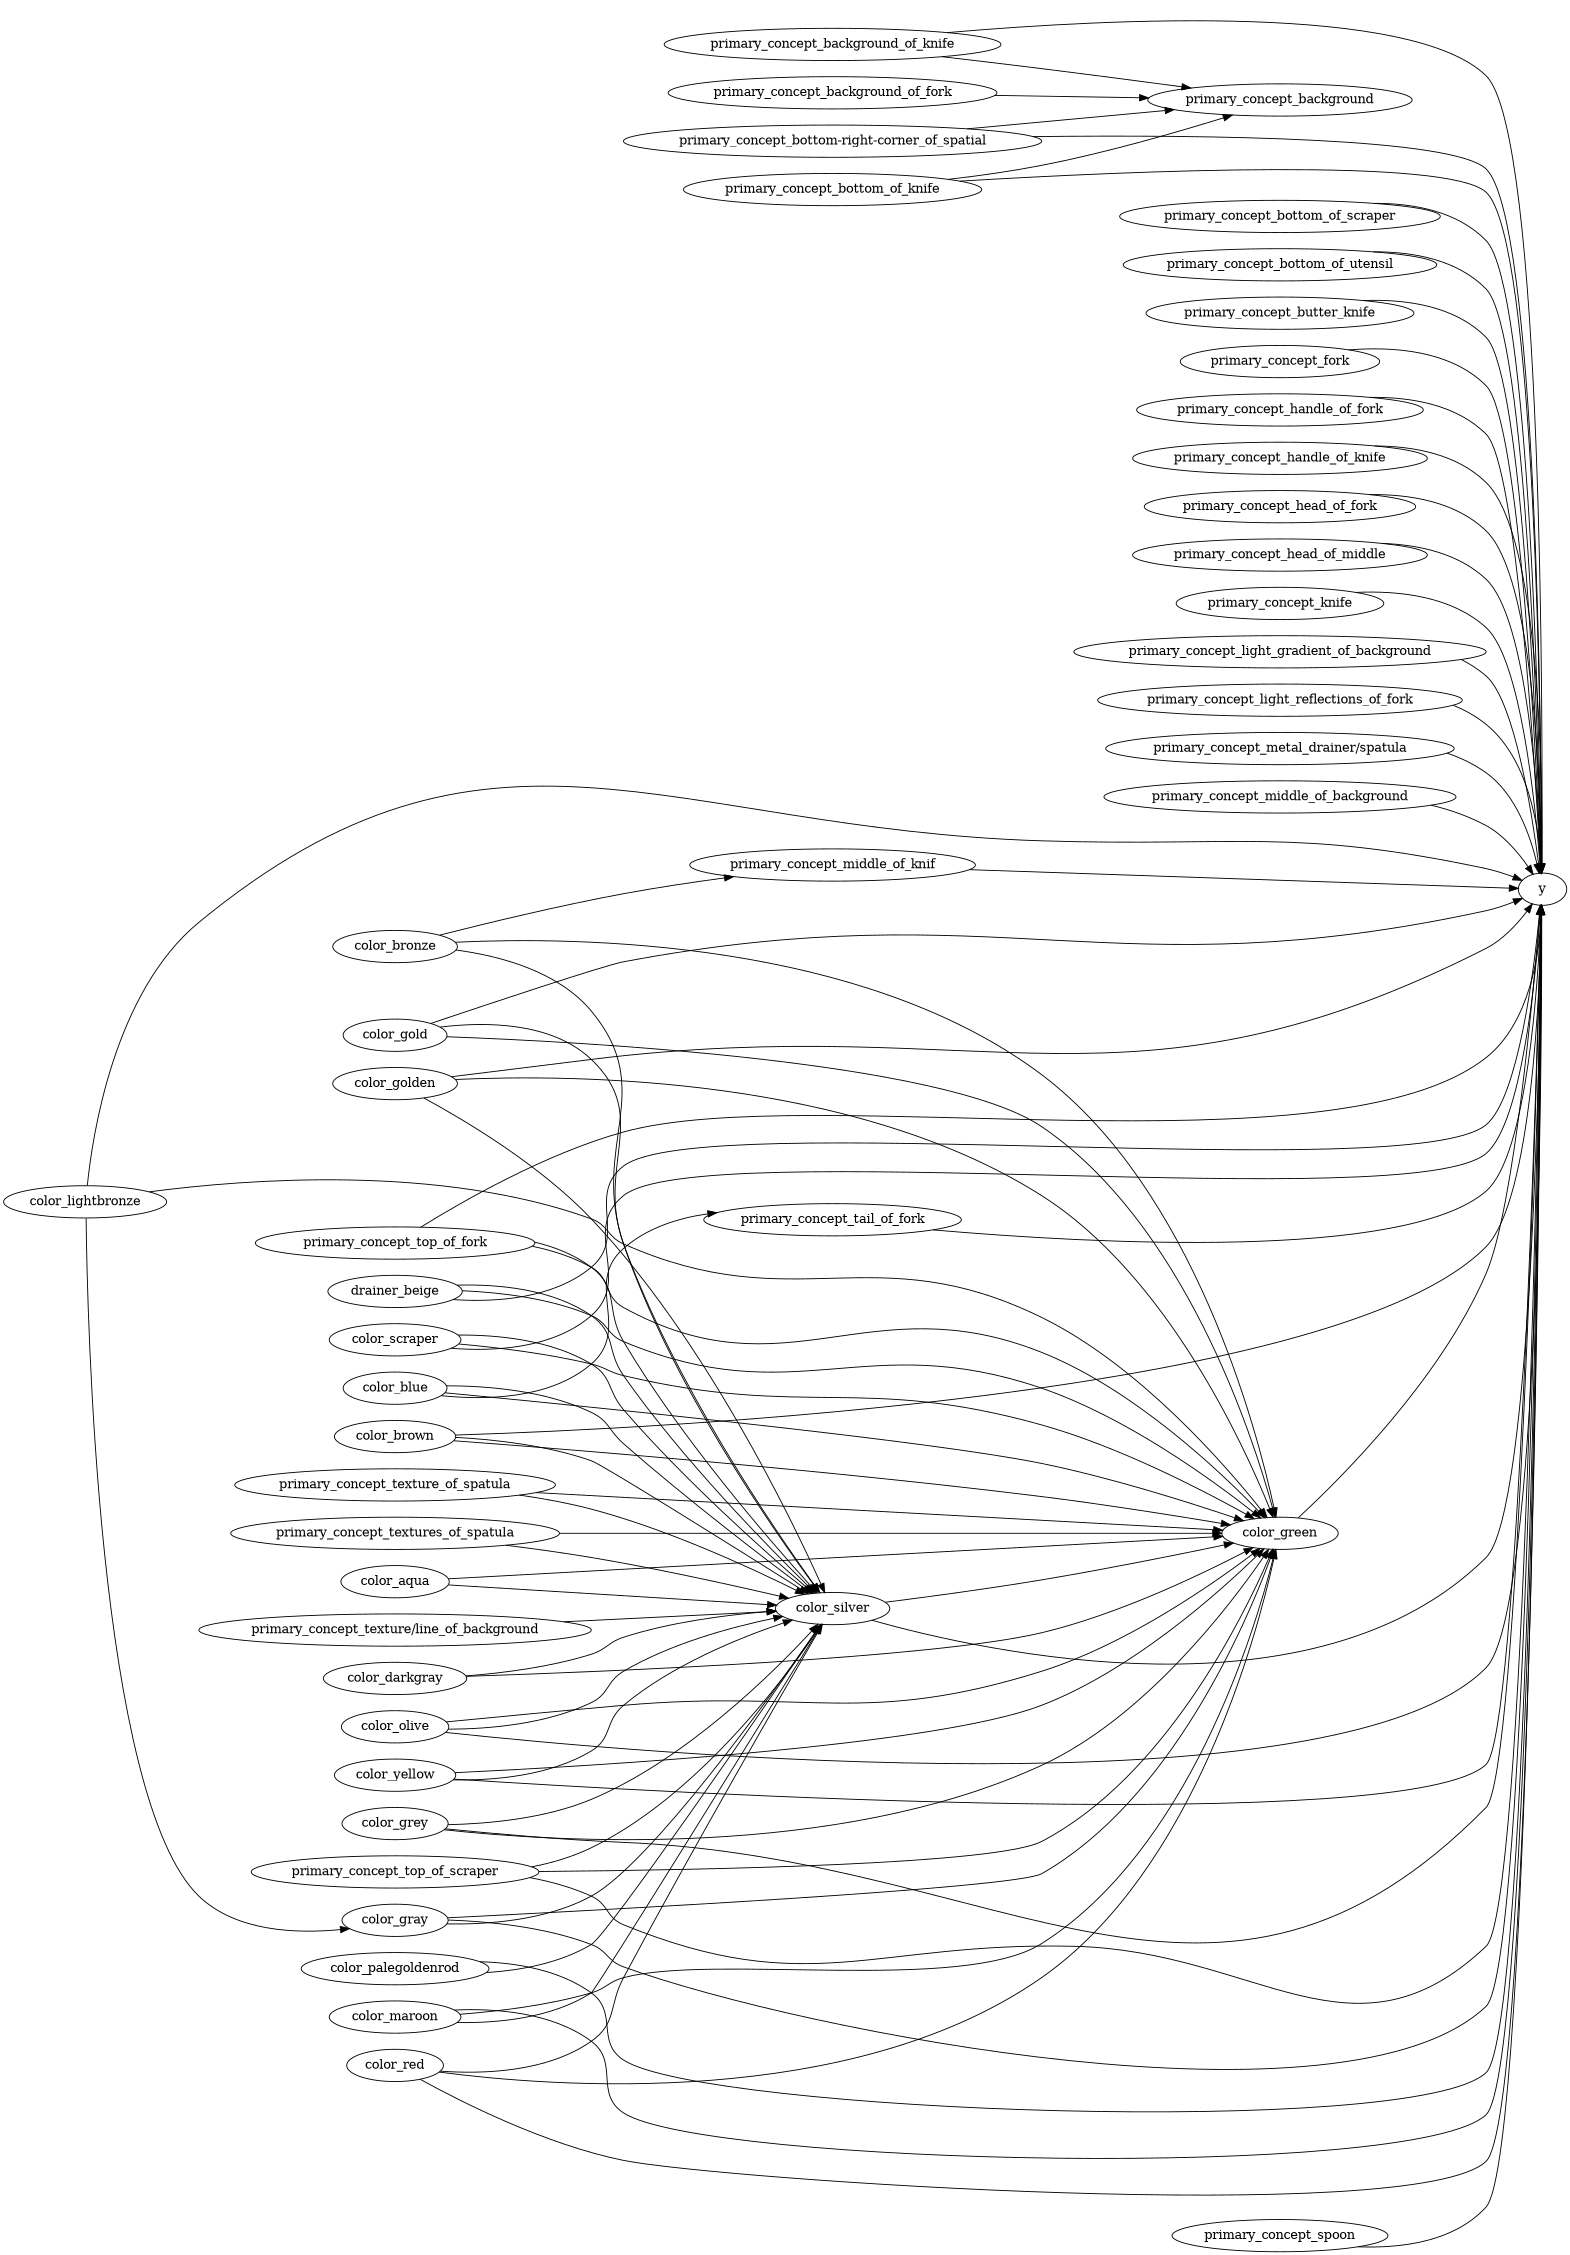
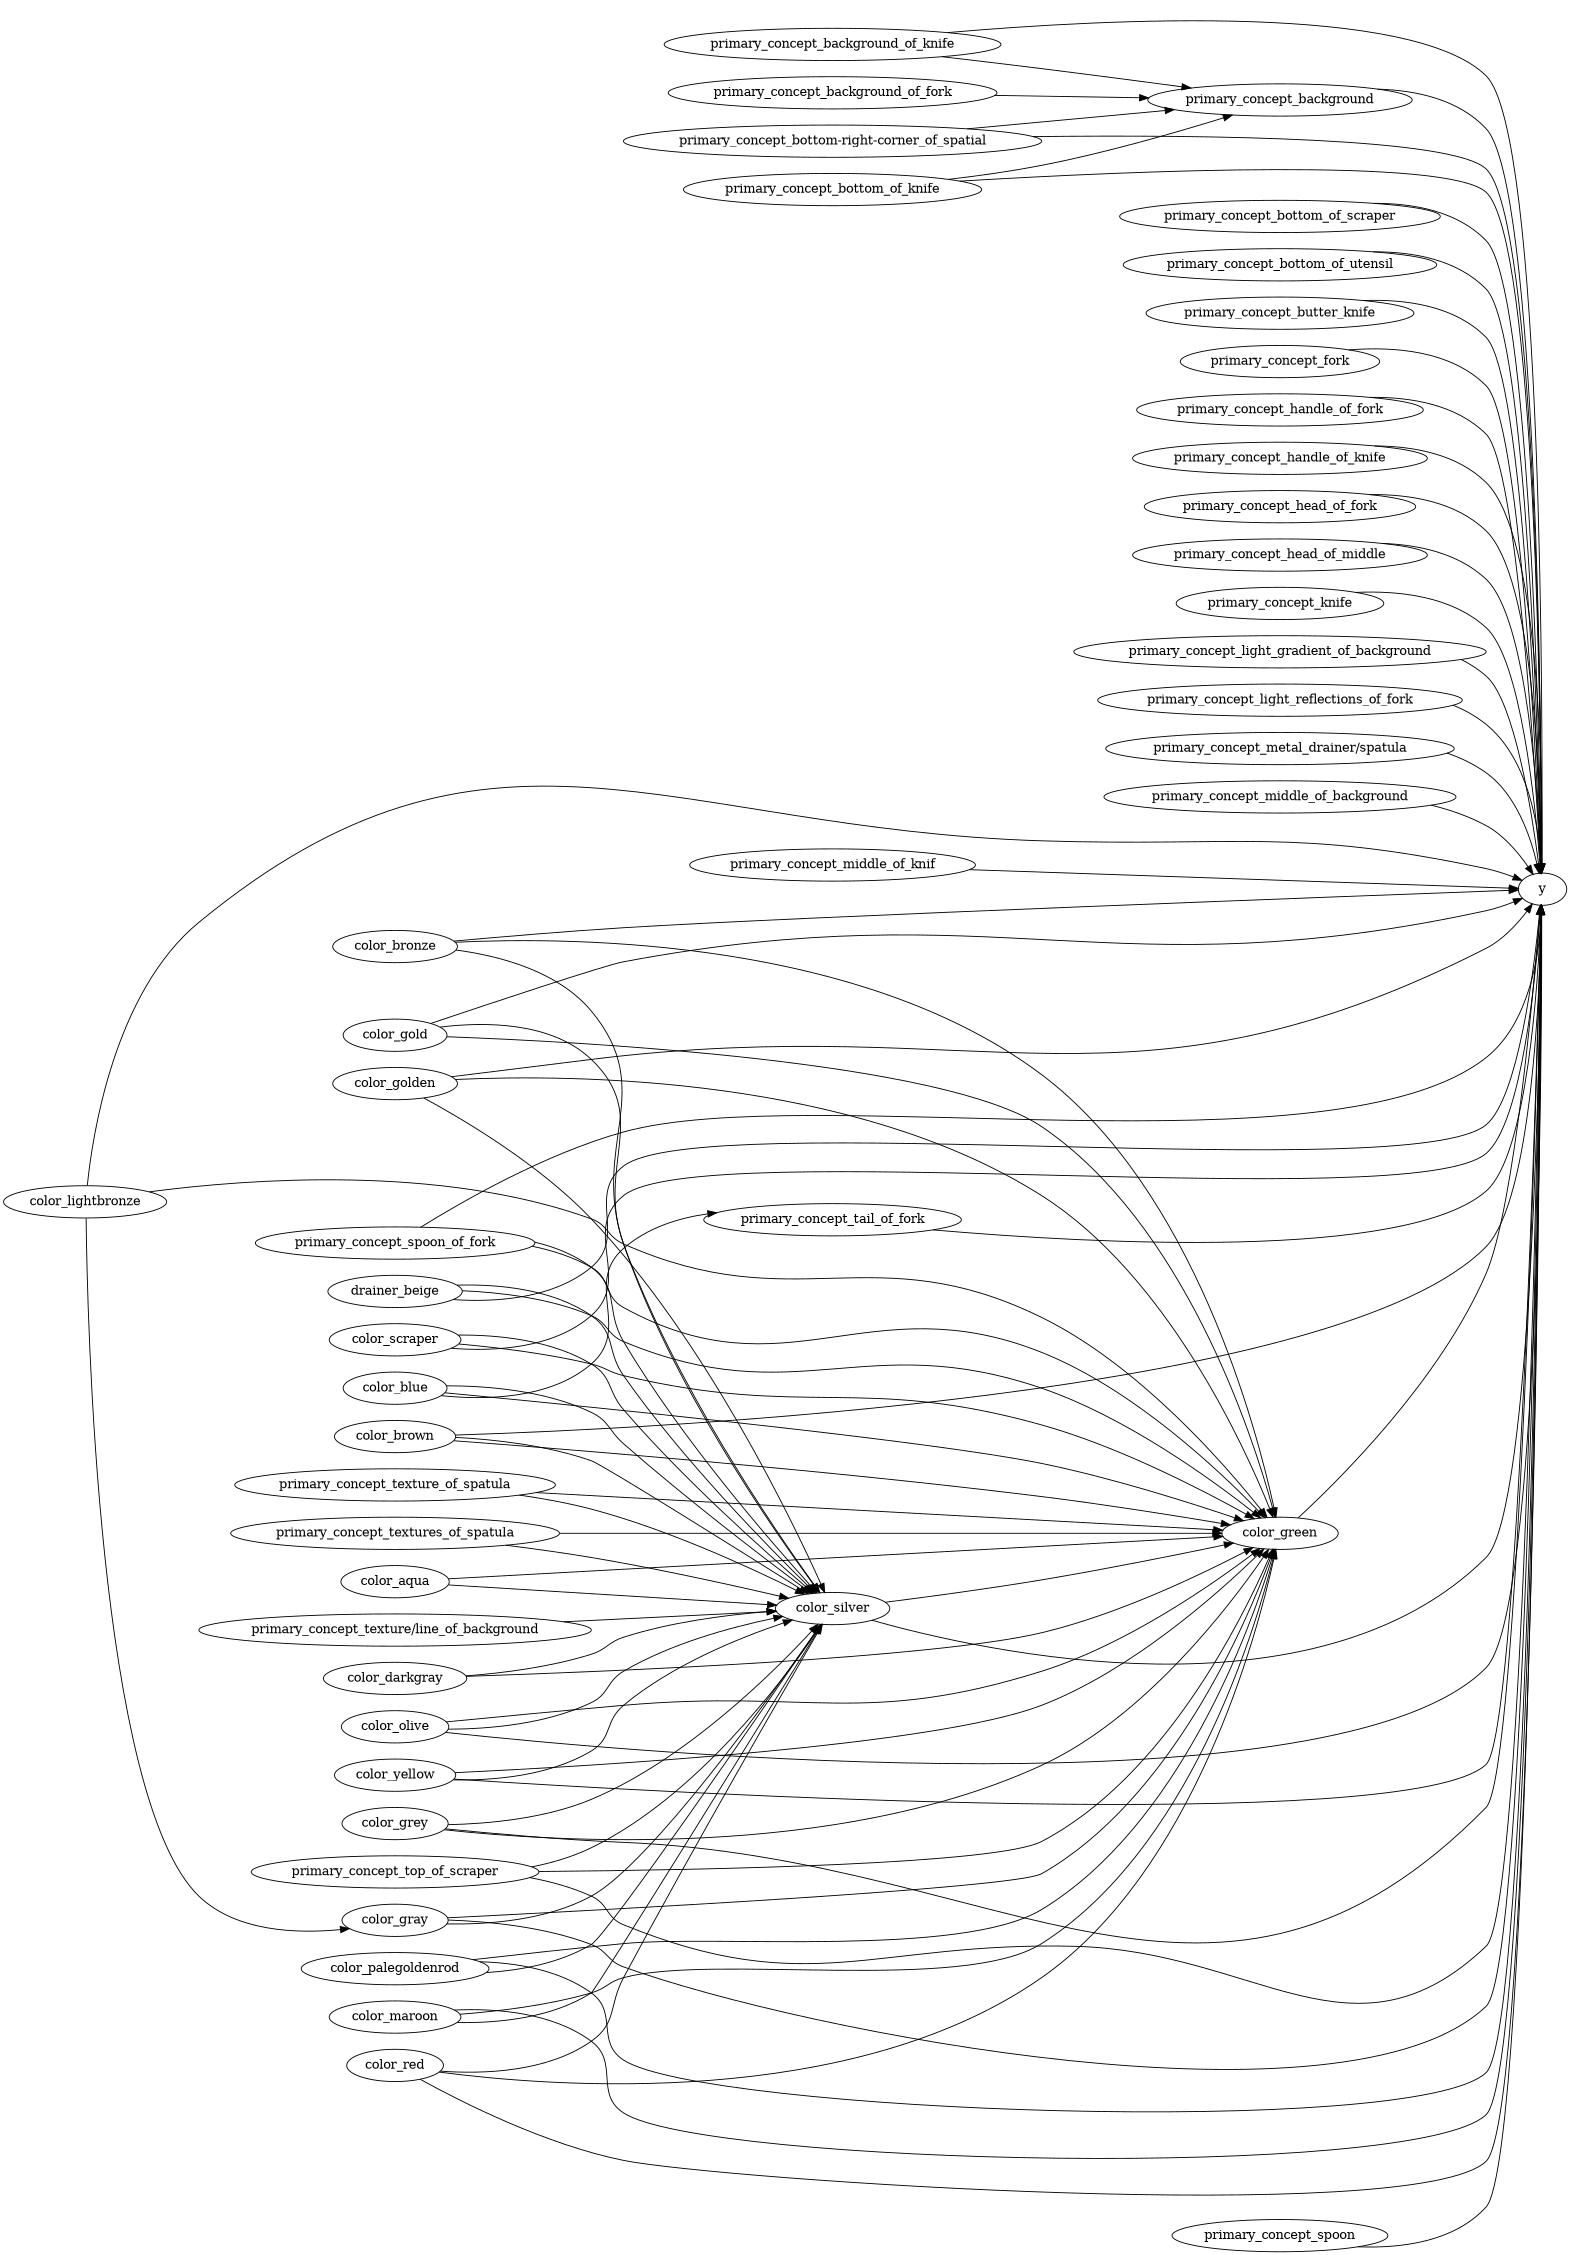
none -> (1515, 242)
(581, 902) -> (981, 911)
(395, 1243) -> (395, 1243)
none -> (972, 1931)
